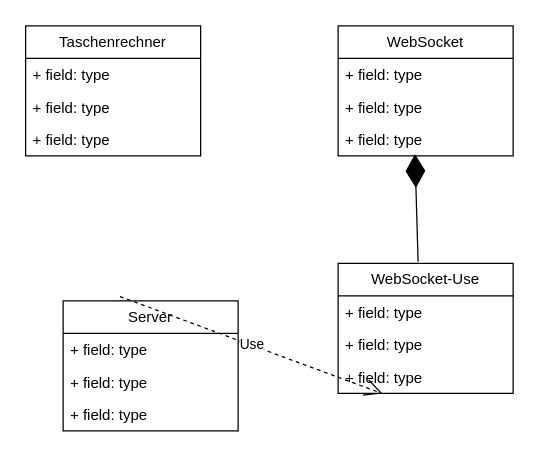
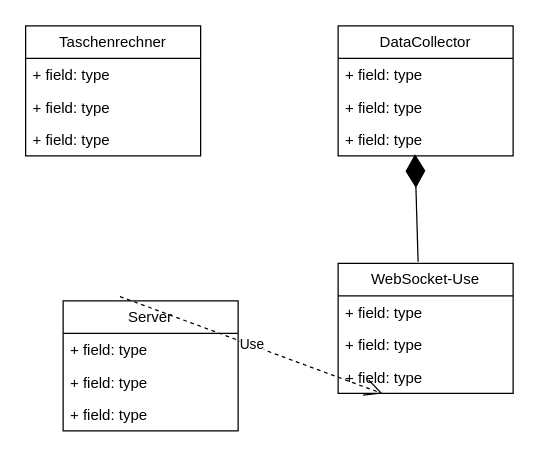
(426, 42) -> (426, 42)
